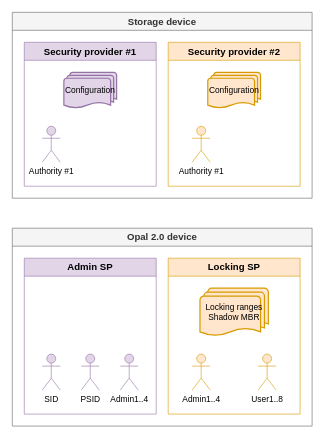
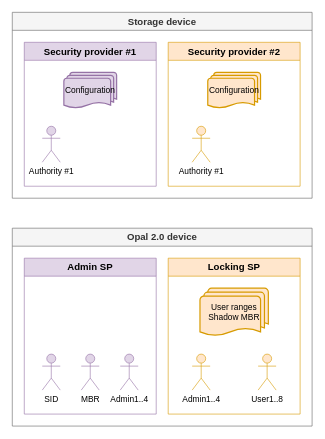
(234, 312) -> (234, 312)
(91, 400) -> (91, 400)
